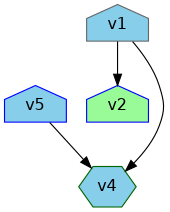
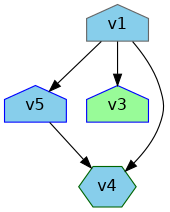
none -> (80, 62)
(118, 106) -> (118, 106)
